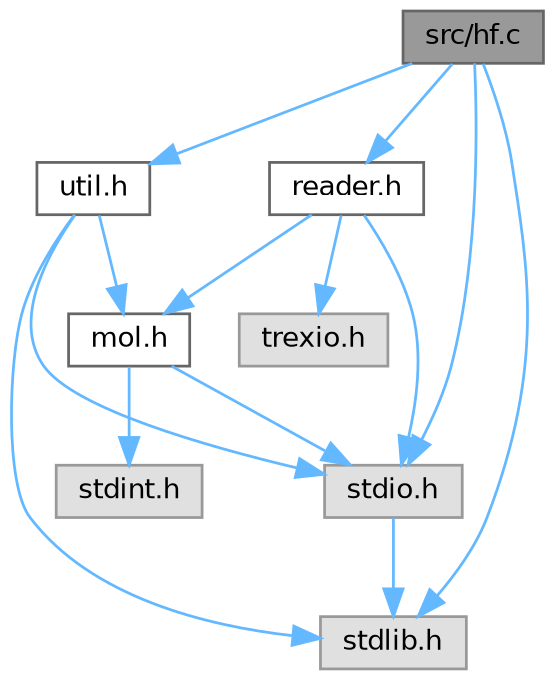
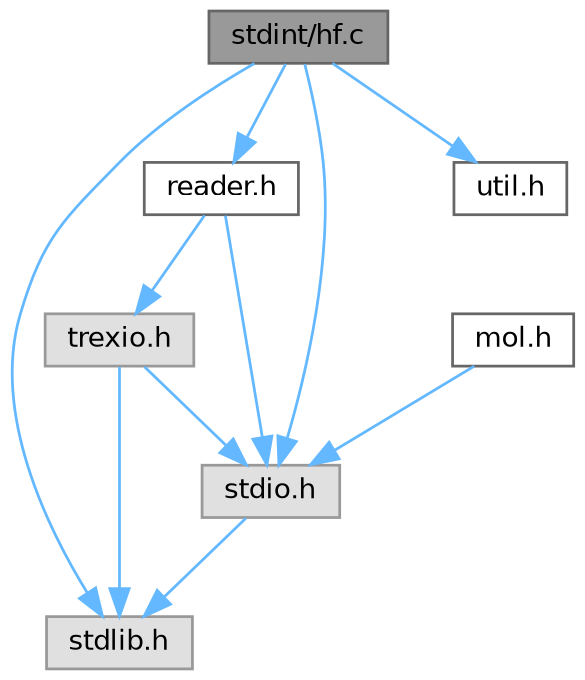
(473, 37) -> (298, 37)
(108, 251) -> none
(250, 256) -> none
(88, 399) -> (185, 406)
(129, 491) -> none
(24, 506) -> (119, 478)
